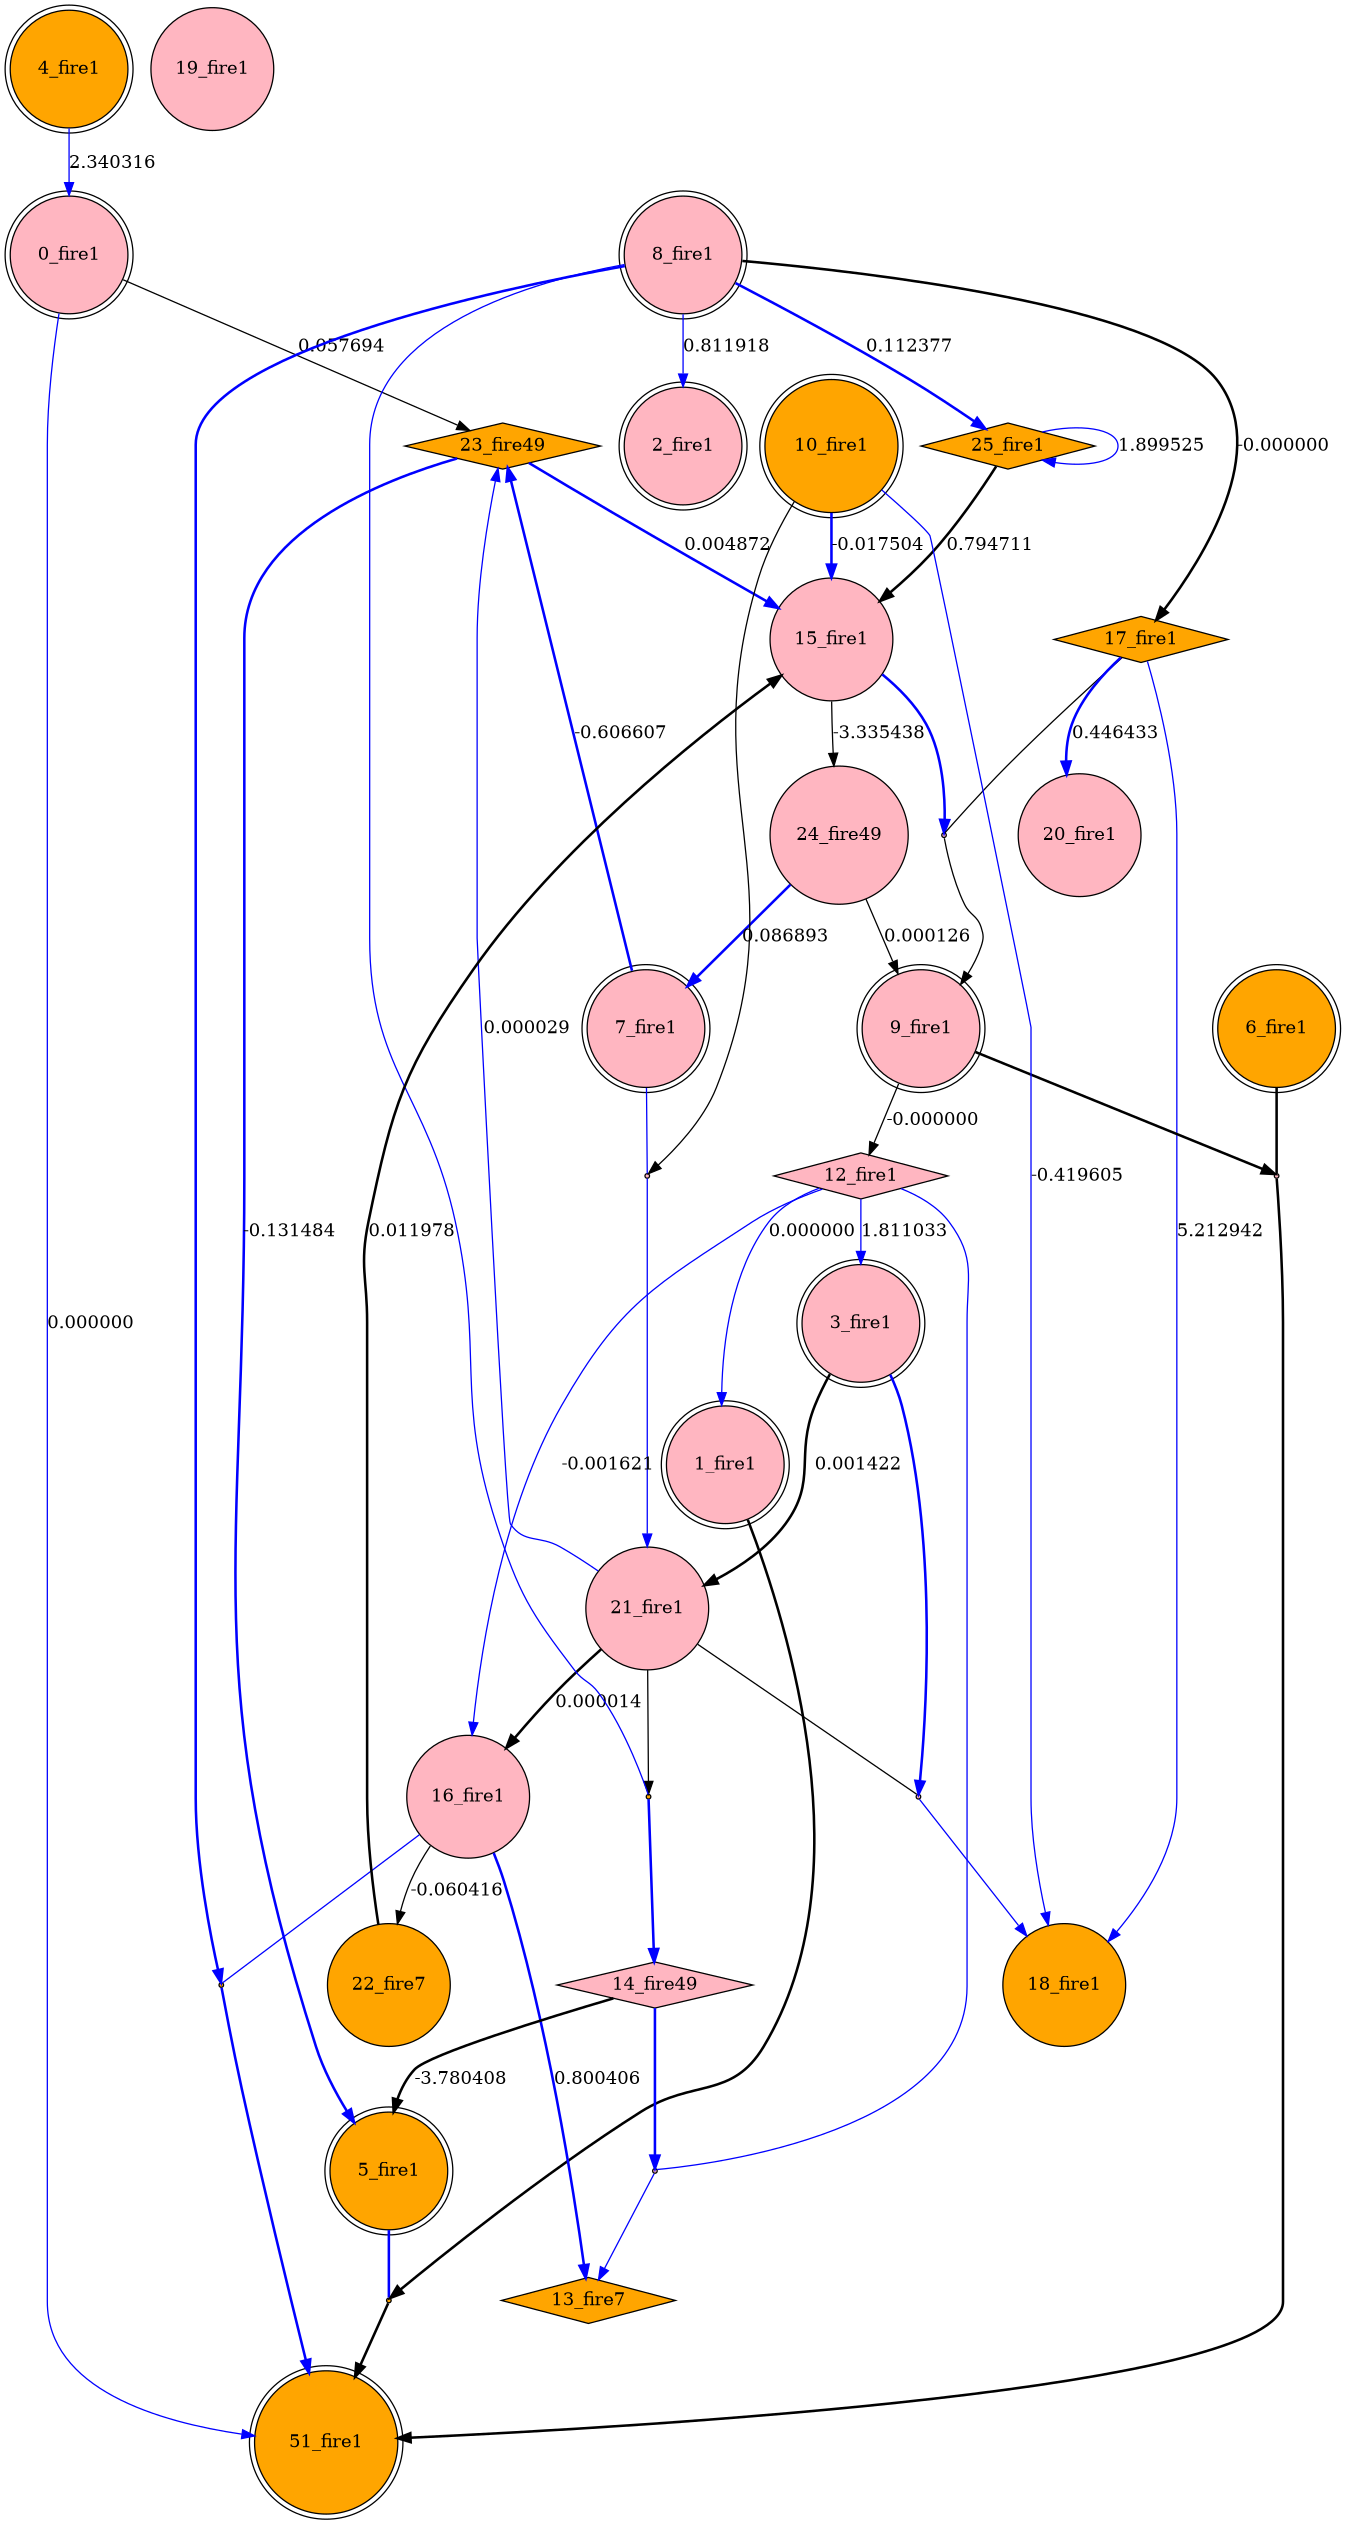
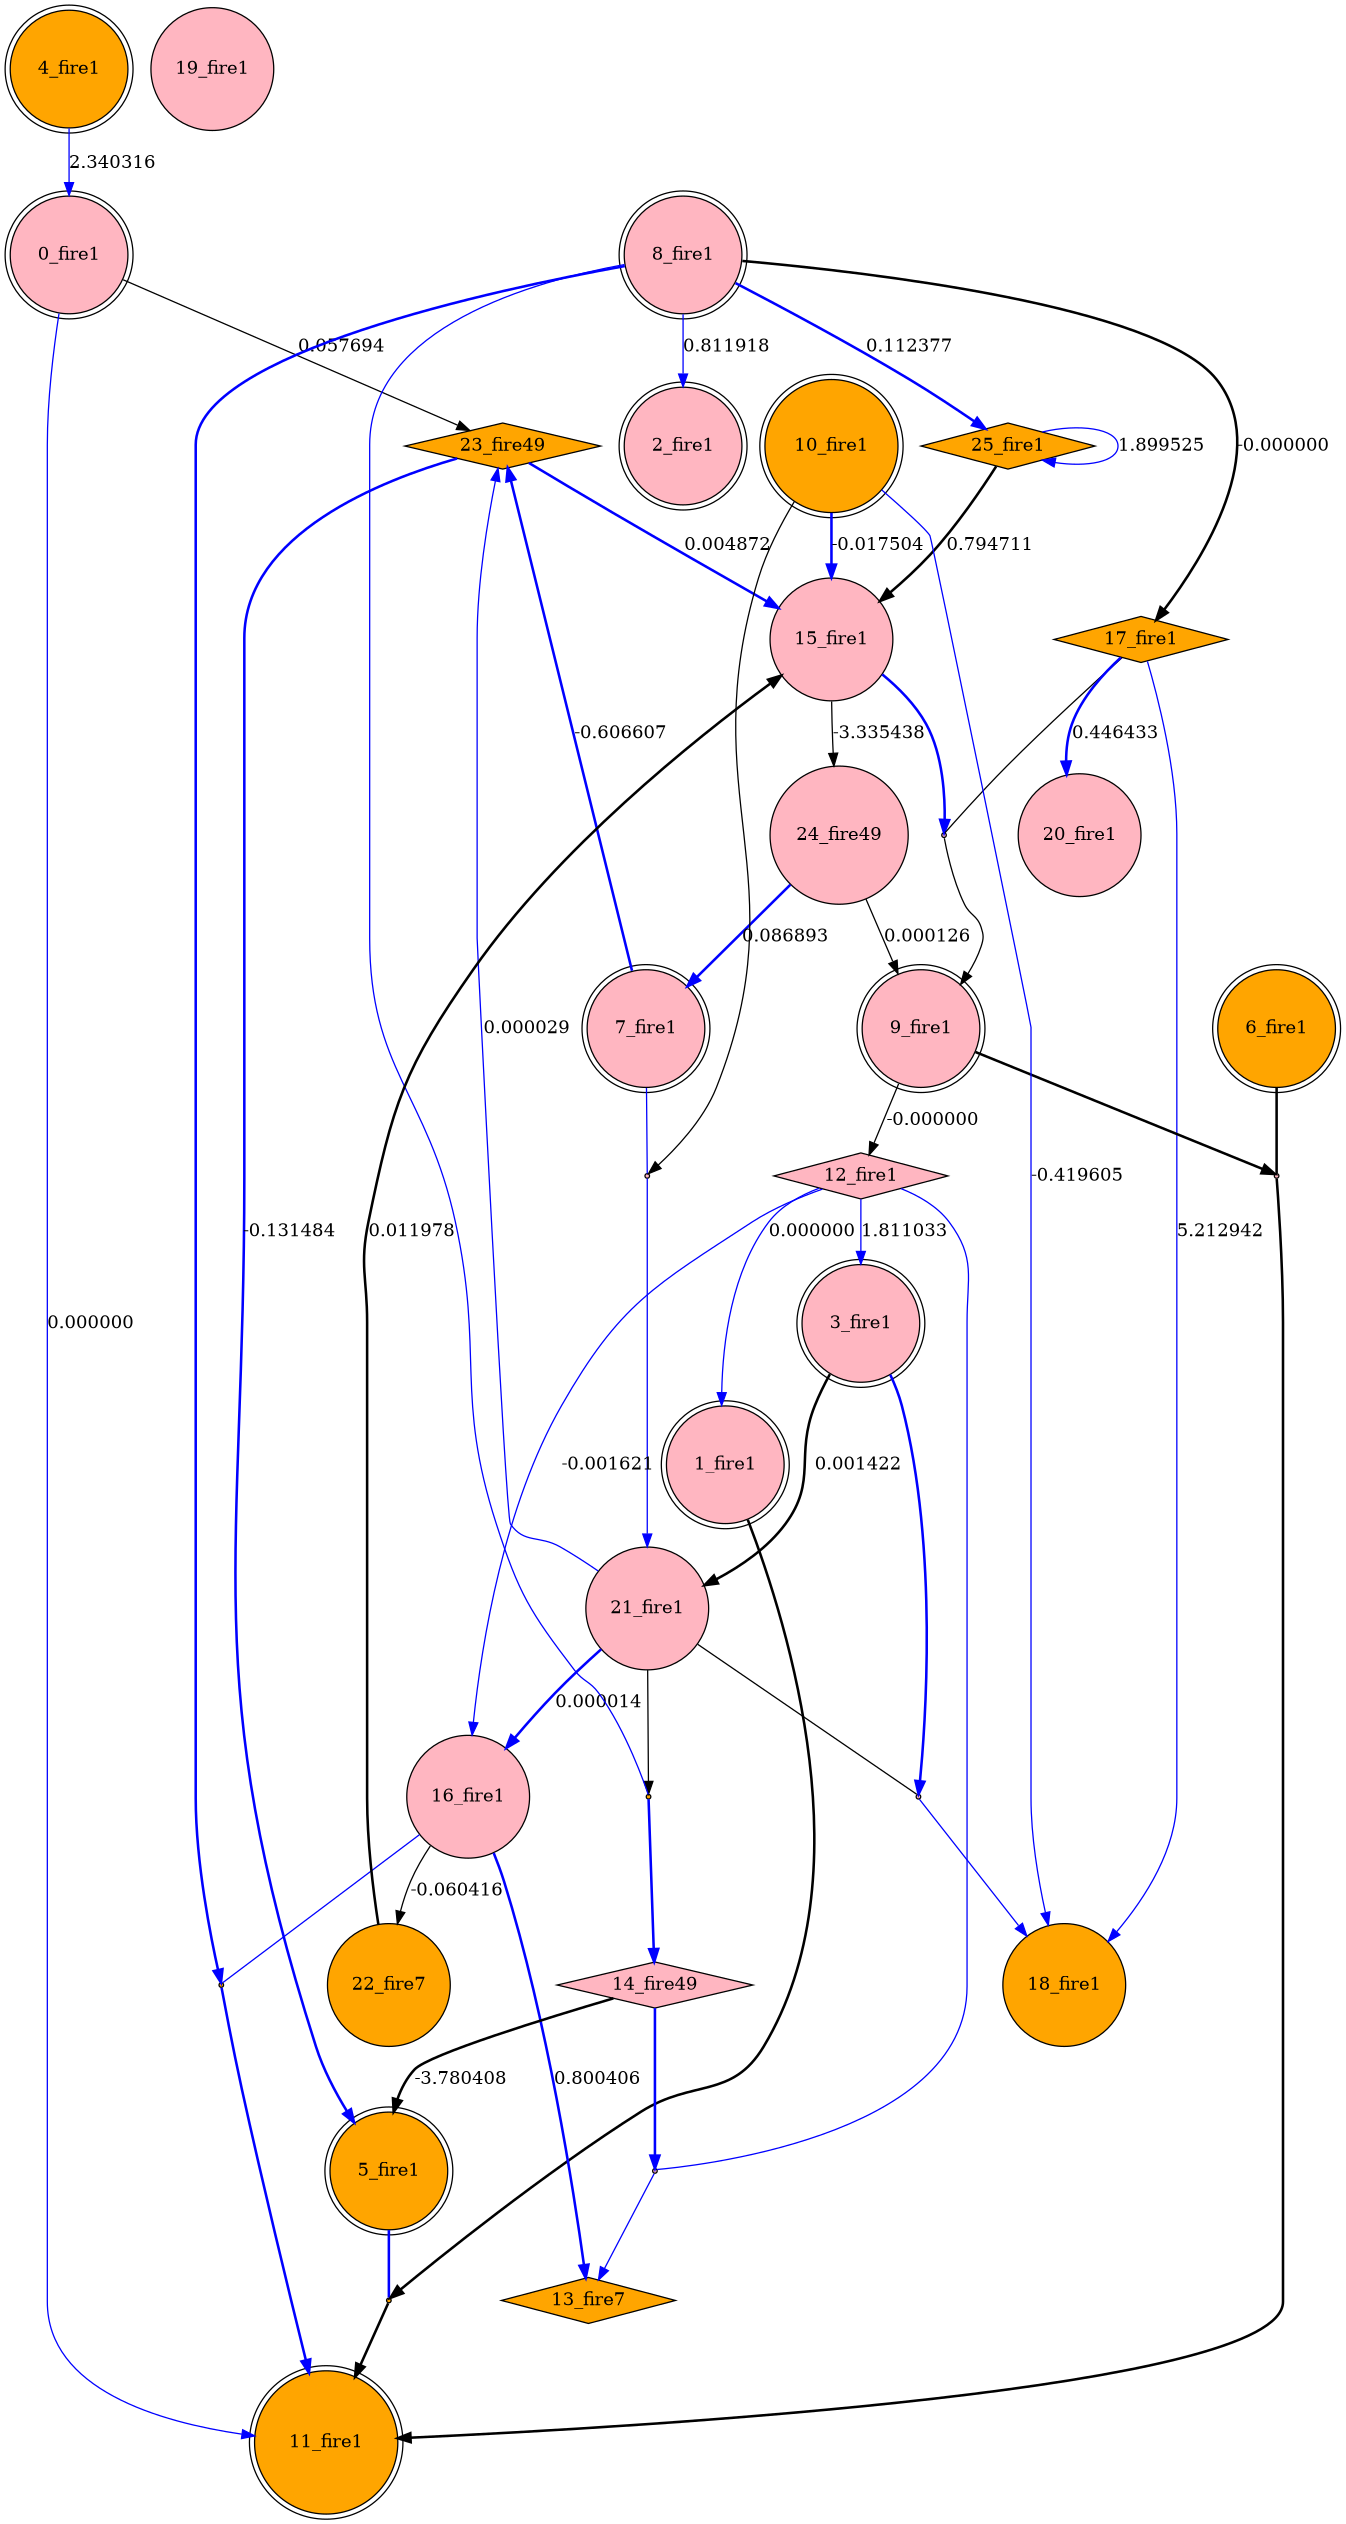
(556, 1692) -> (556, 1692)
(326, 2442) -> (326, 2442)
